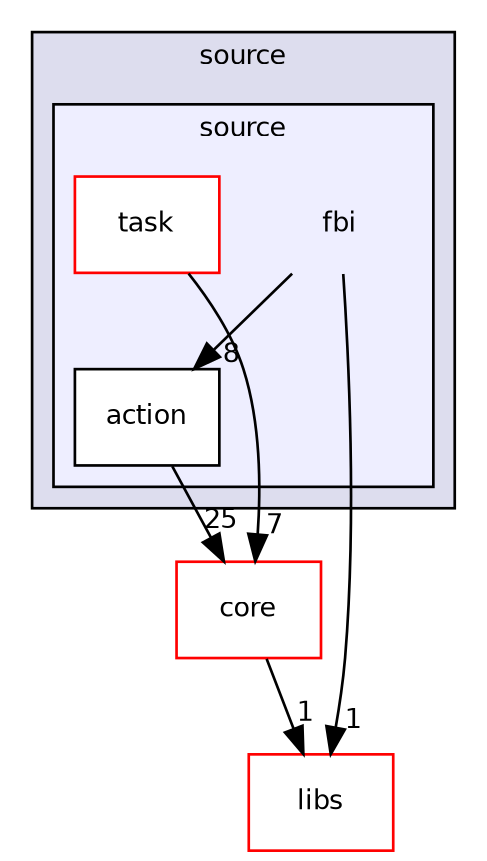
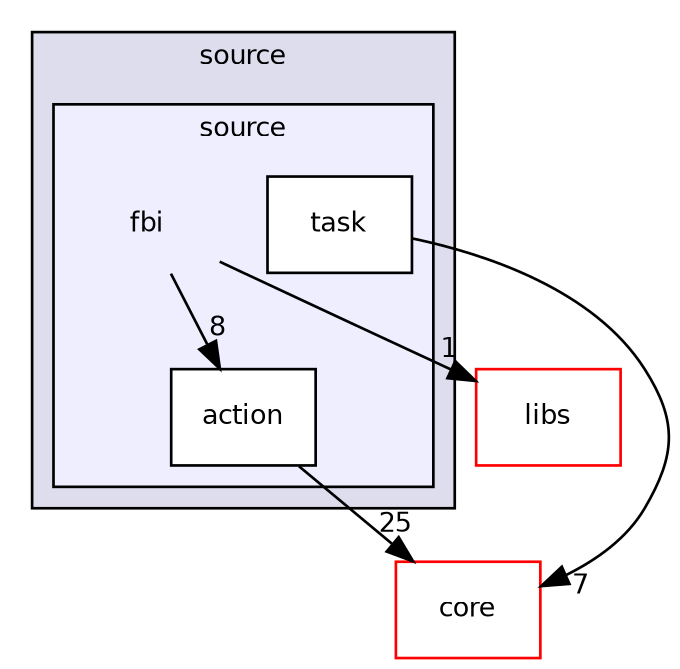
(147, 225) -> (340, 225)
(280, 694) -> none
